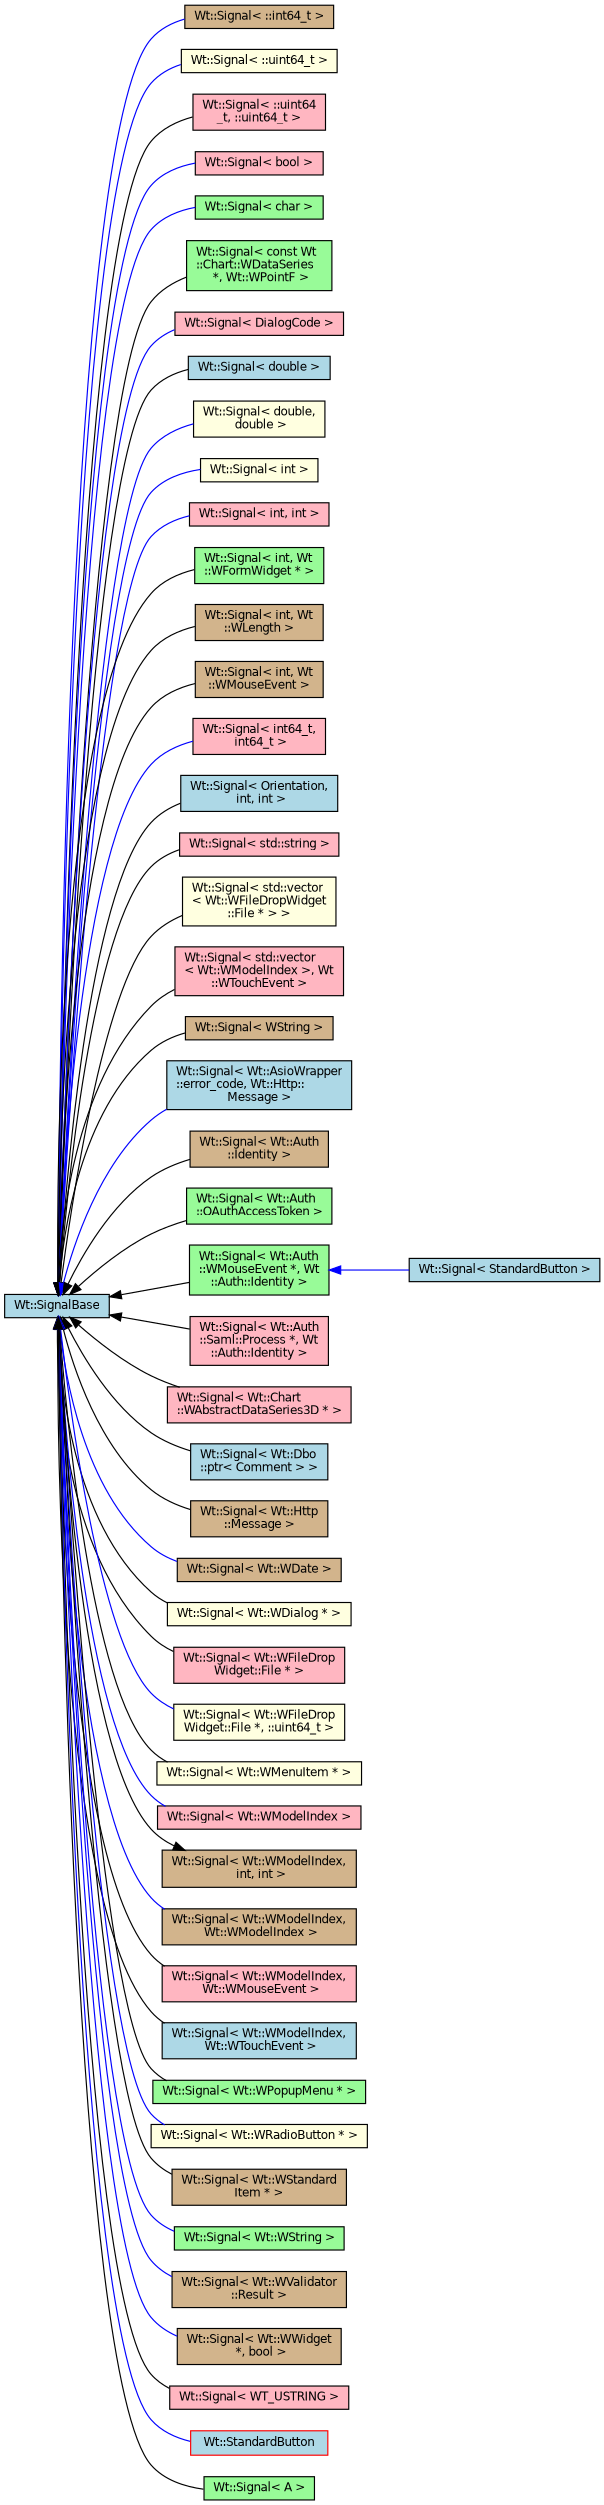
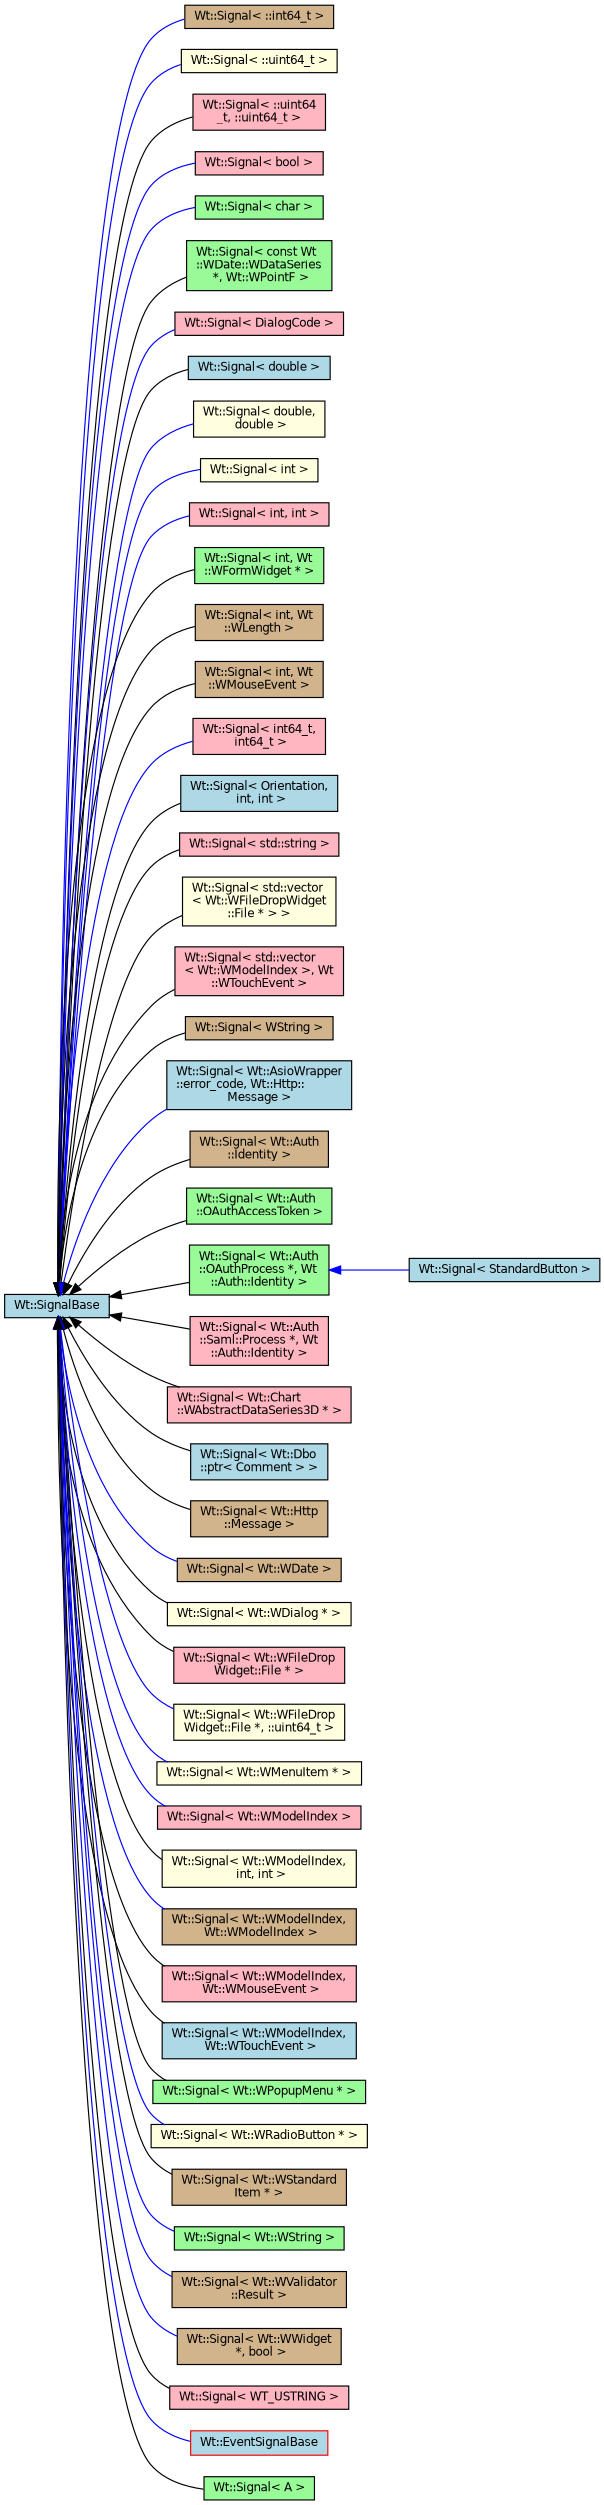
(259, 266) -> (259, 266)
(259, 1270) -> (259, 1270)
(89, 1566) -> (89, 1566)
(104, 1715) -> (93, 1684)
(259, 1869) -> (259, 1869)
(259, 2443) -> (259, 2443)
